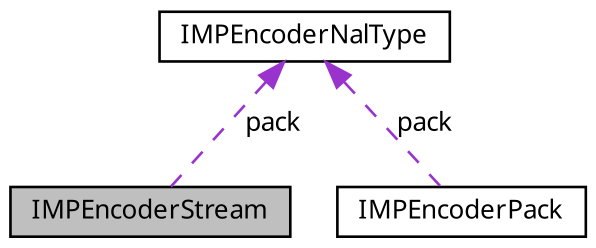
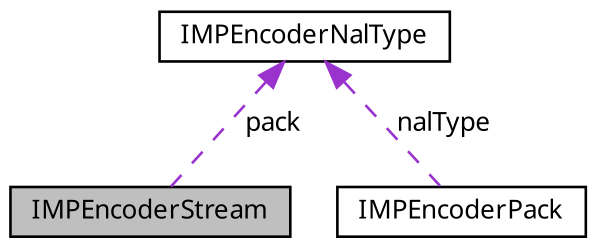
(422, 124) -> (442, 124)
